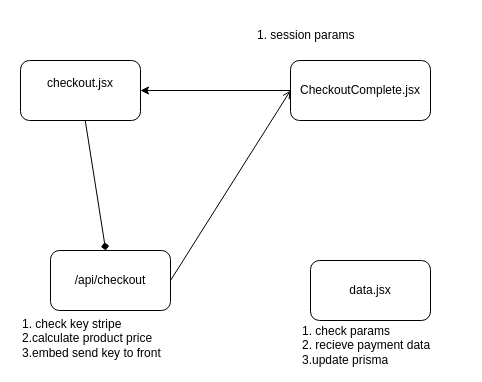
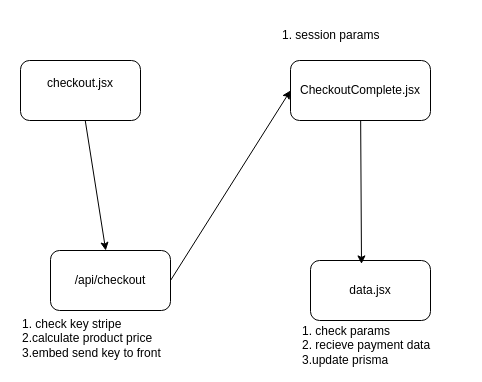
(336, 36) -> (361, 36)
(219, 91) -> (361, 189)
(287, 96) -> (286, 98)
(104, 241) -> (104, 242)
